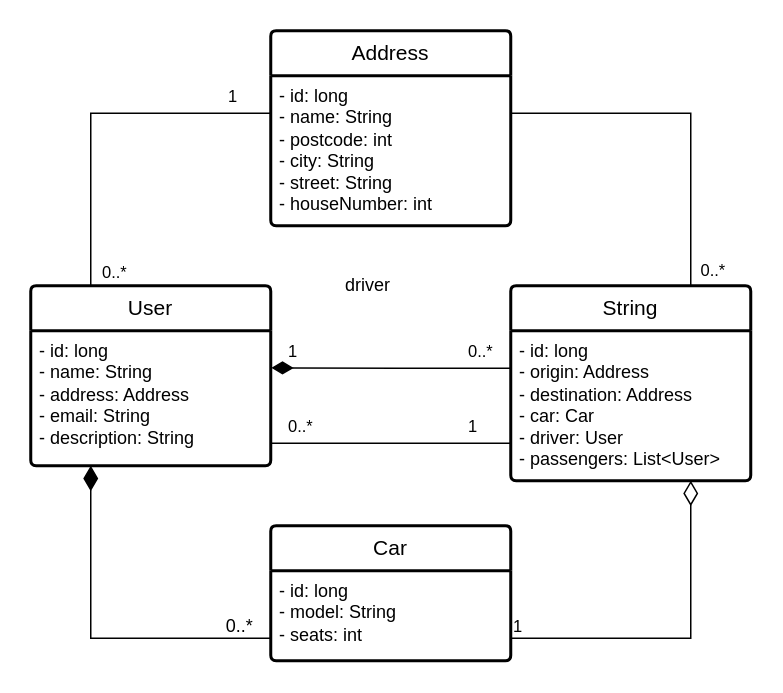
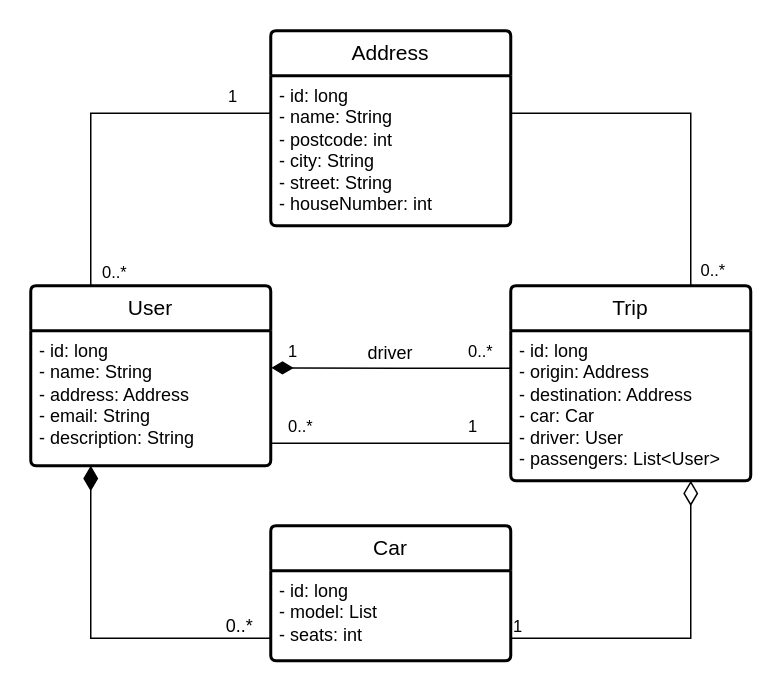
(368, 286) -> (391, 353)
(631, 308) -> (631, 308)
(344, 614) -> (334, 614)
